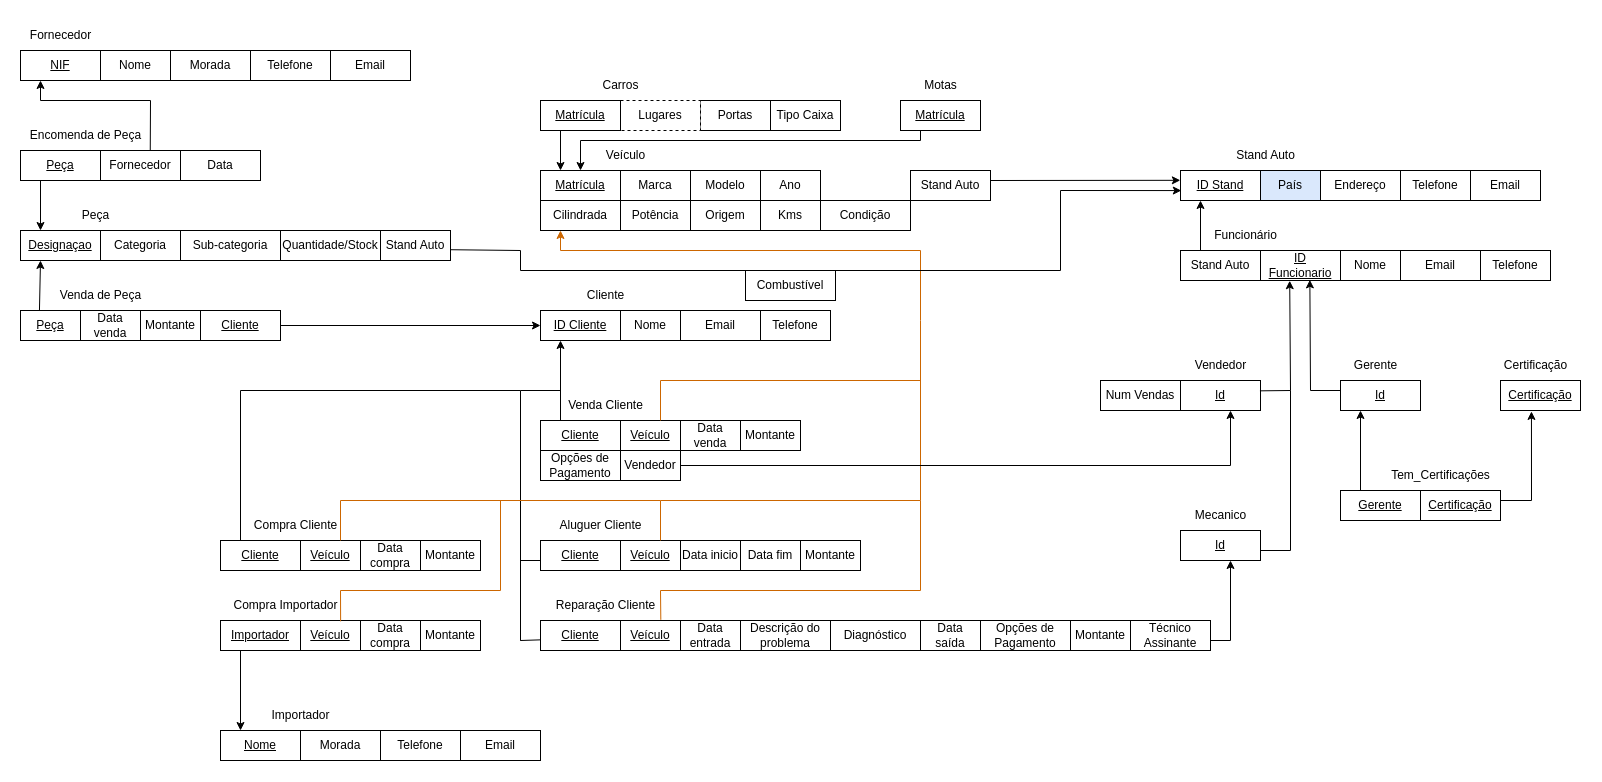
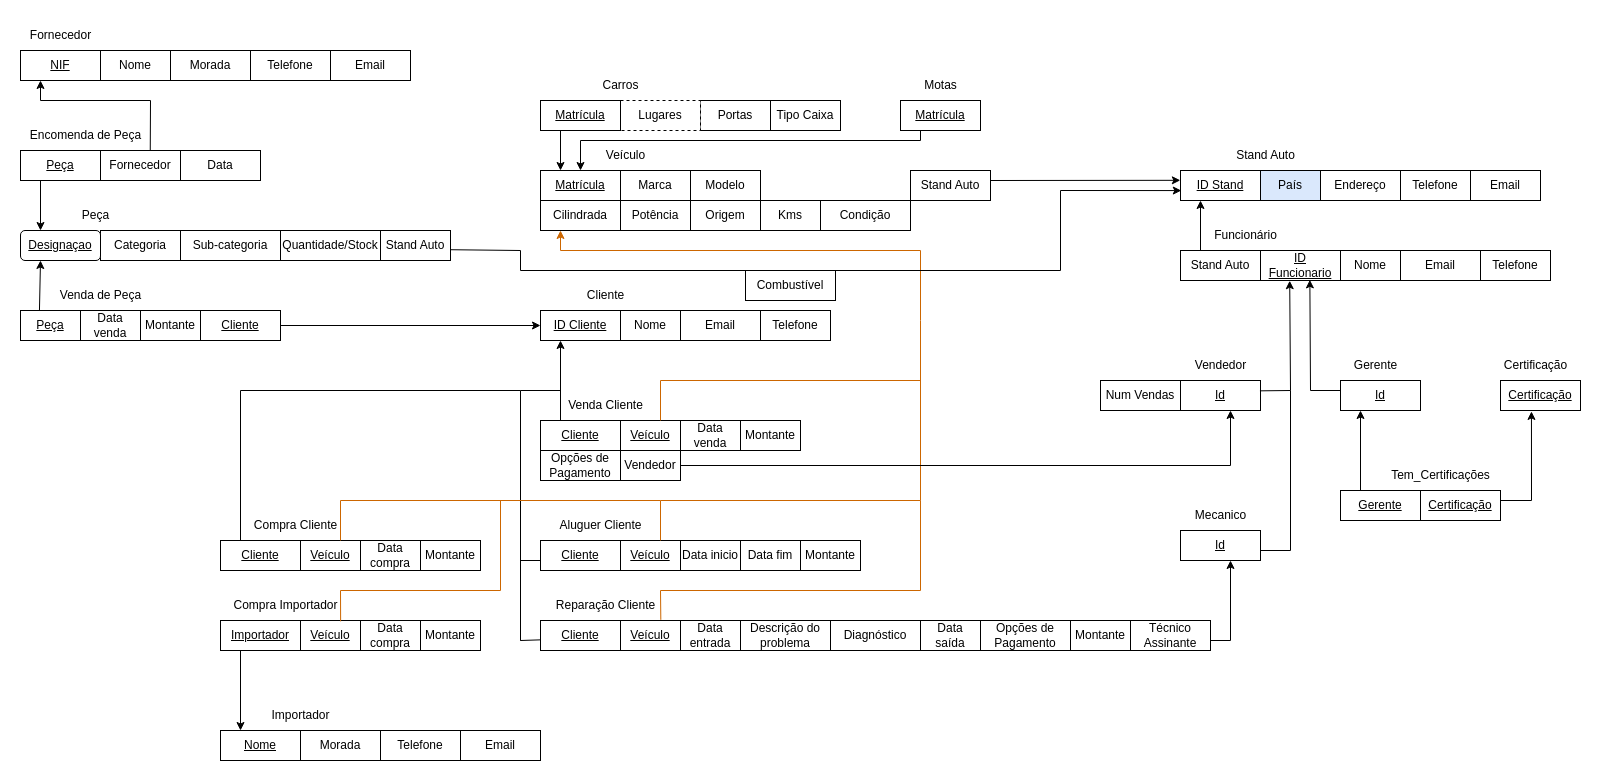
(791, 186) -> none
(61, 246) -> (61, 246)
